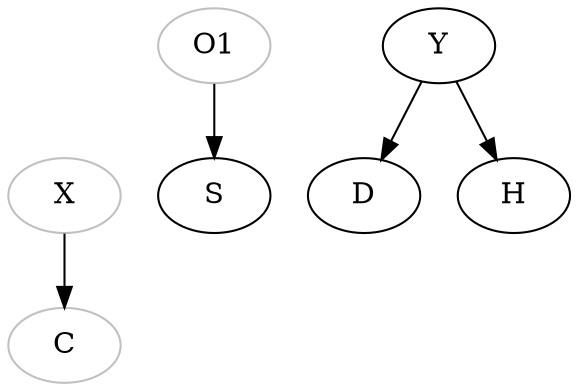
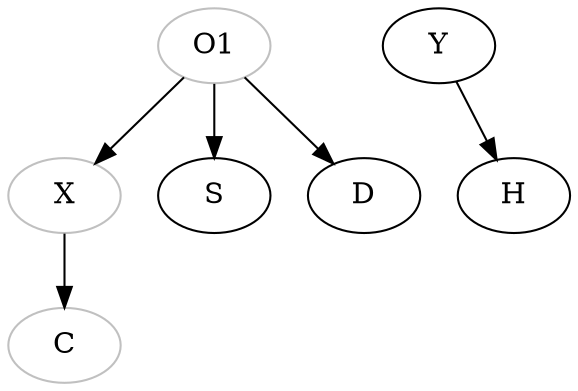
(406, 111) -> (282, 113)
none -> (147, 113)
